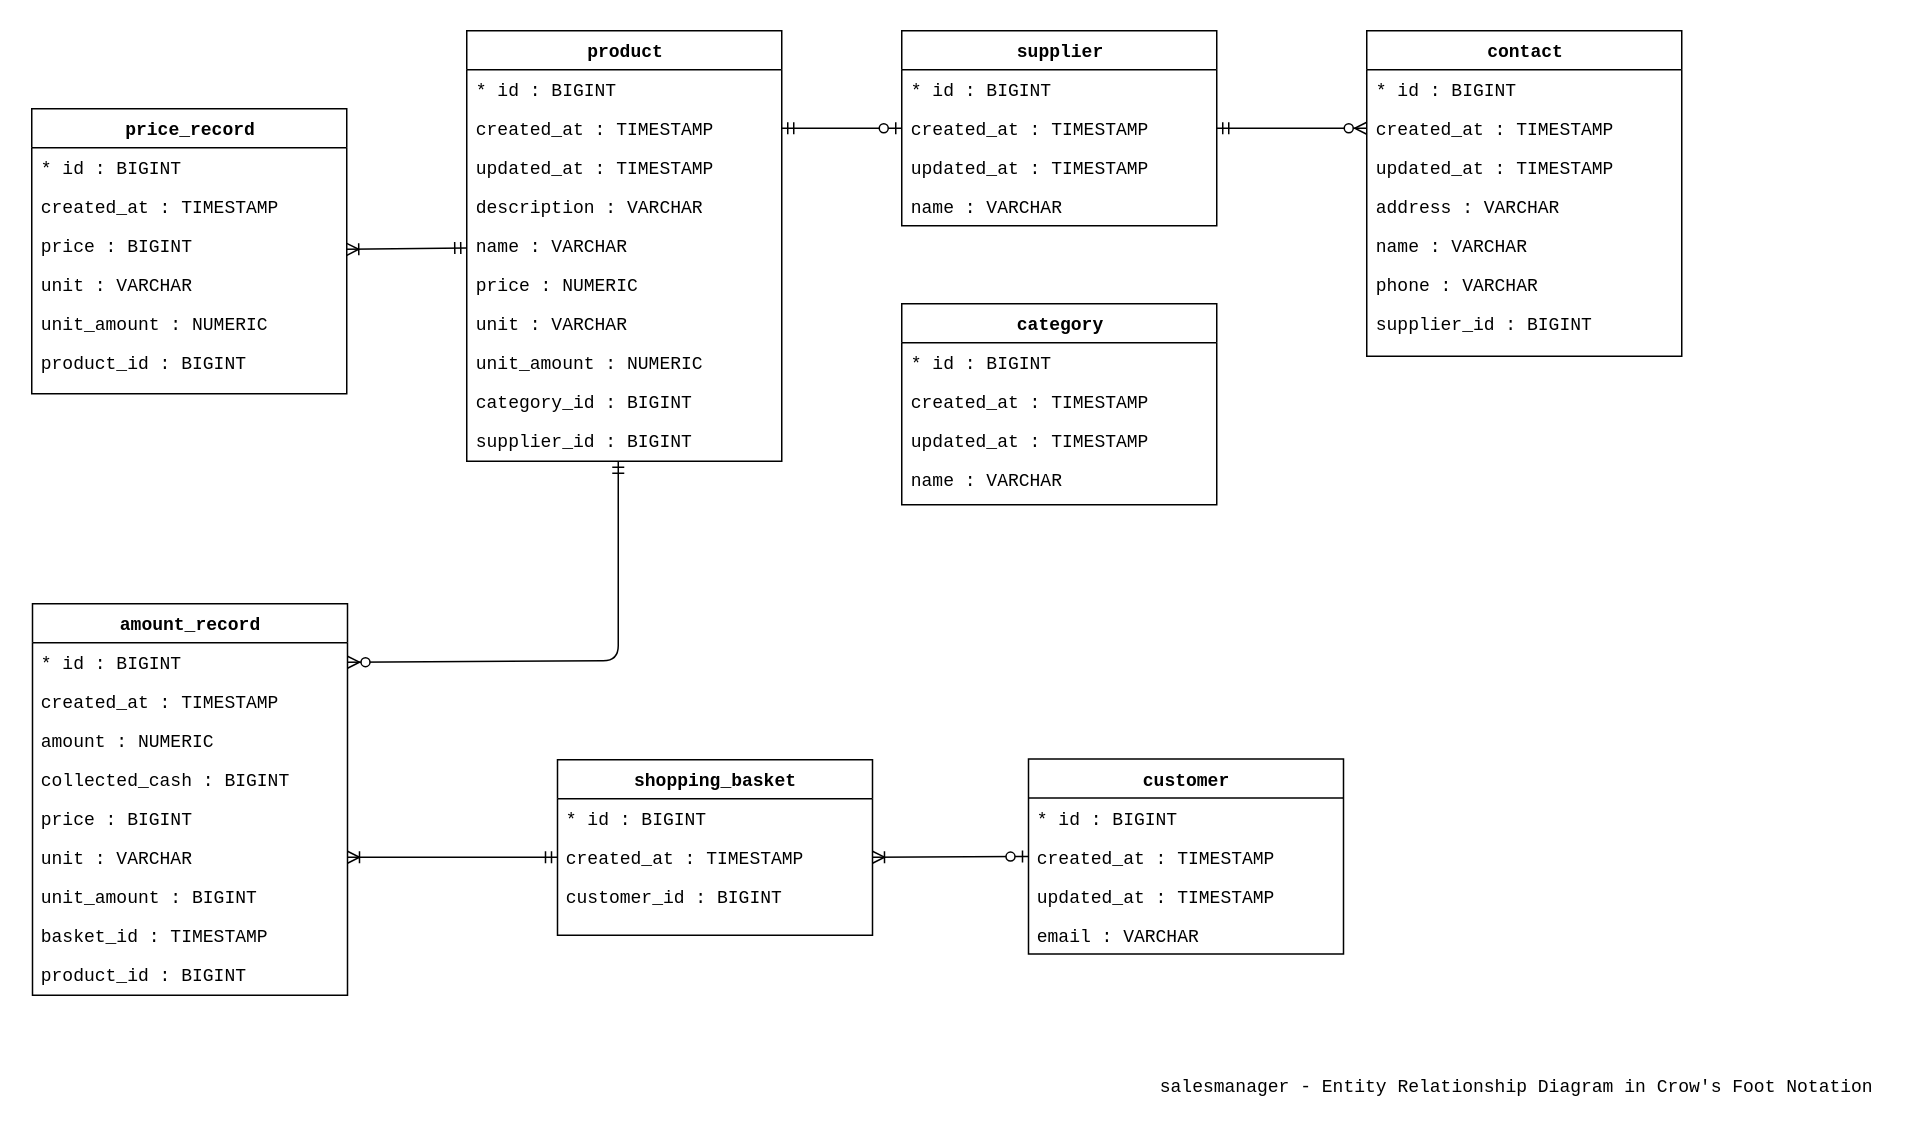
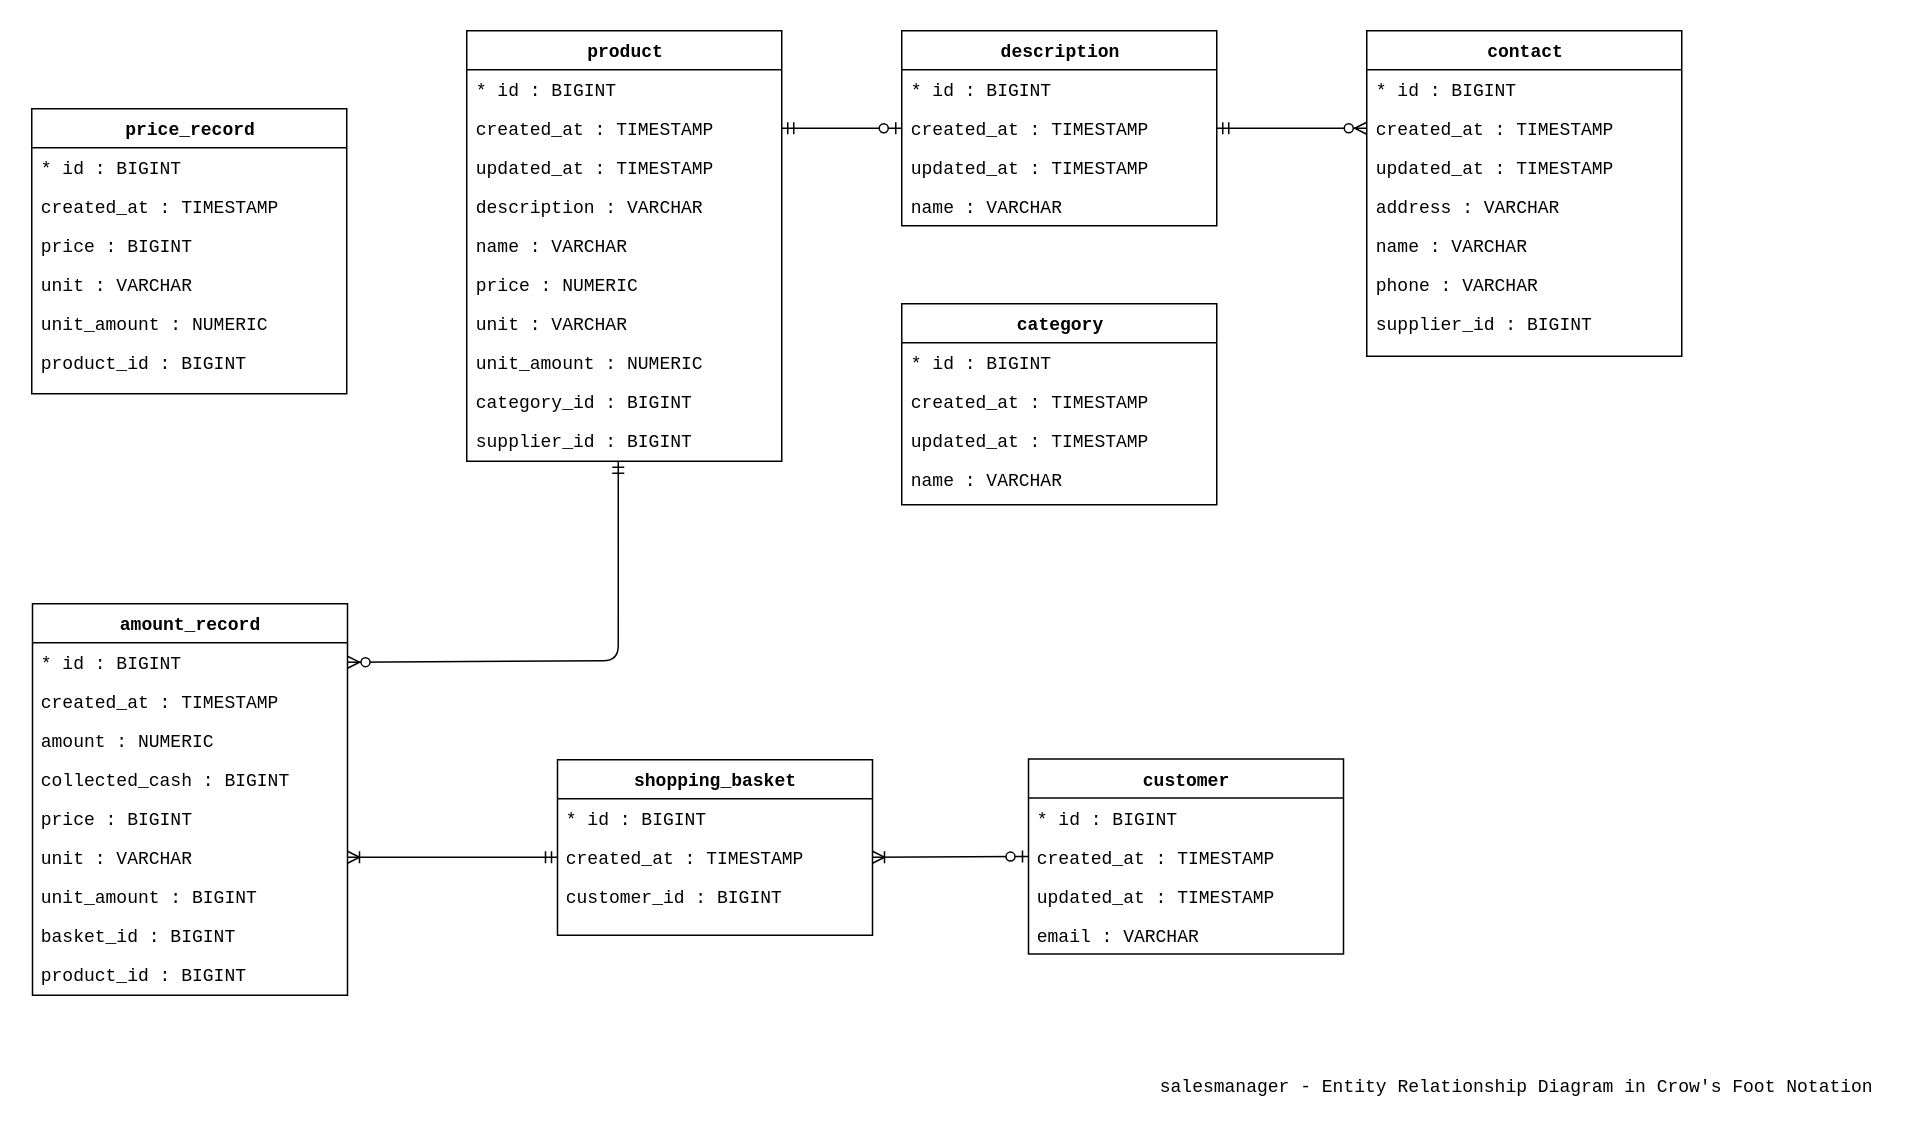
(1061, 52) -> (1061, 52)
(407, 249) -> none
(138, 937) -> (123, 937)
